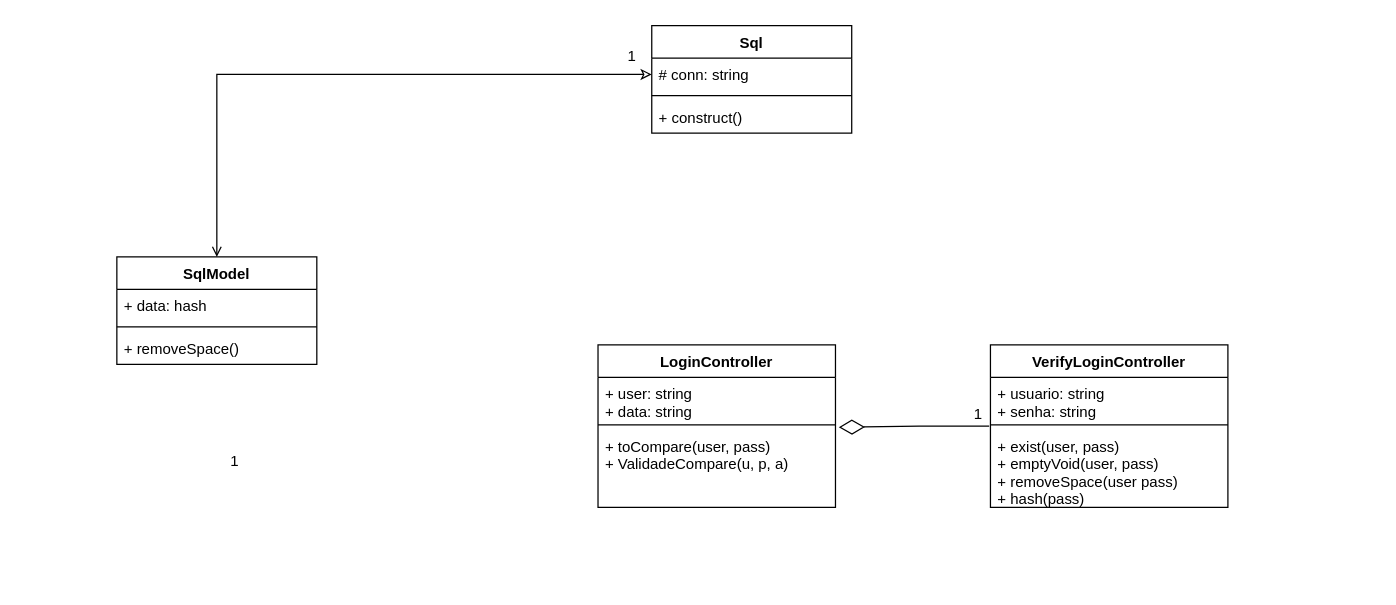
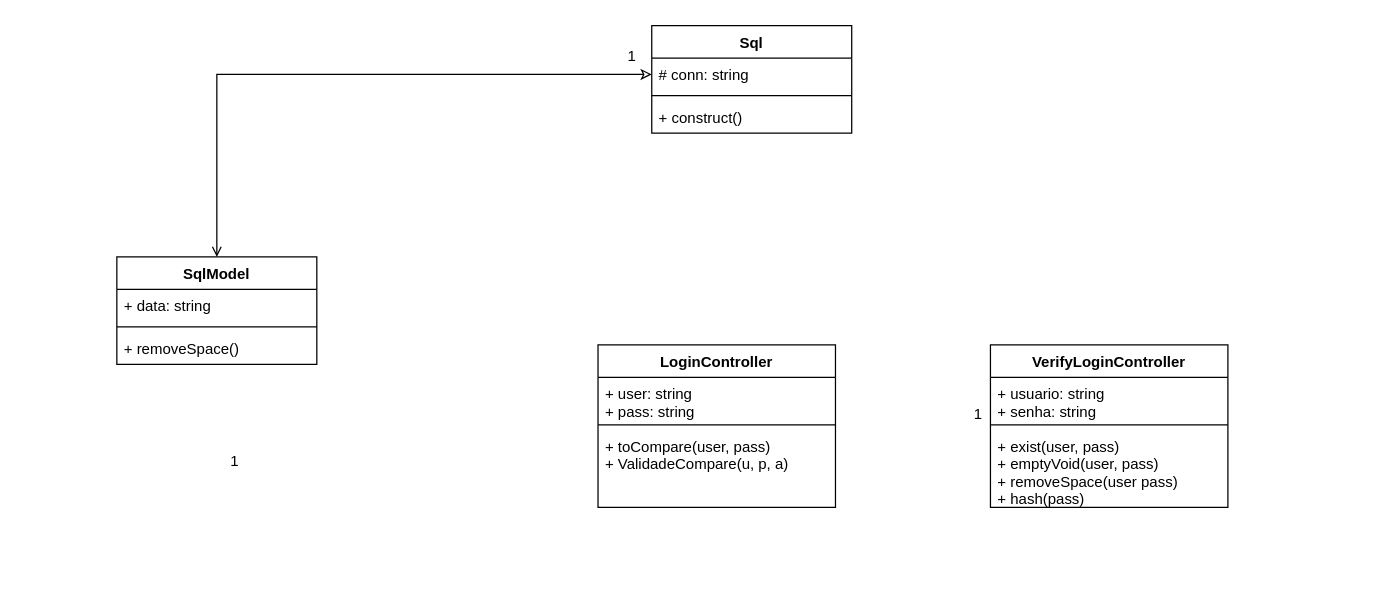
(168, 306) -> (175, 306)
(656, 394) -> (656, 394)
(926, 426) -> none
